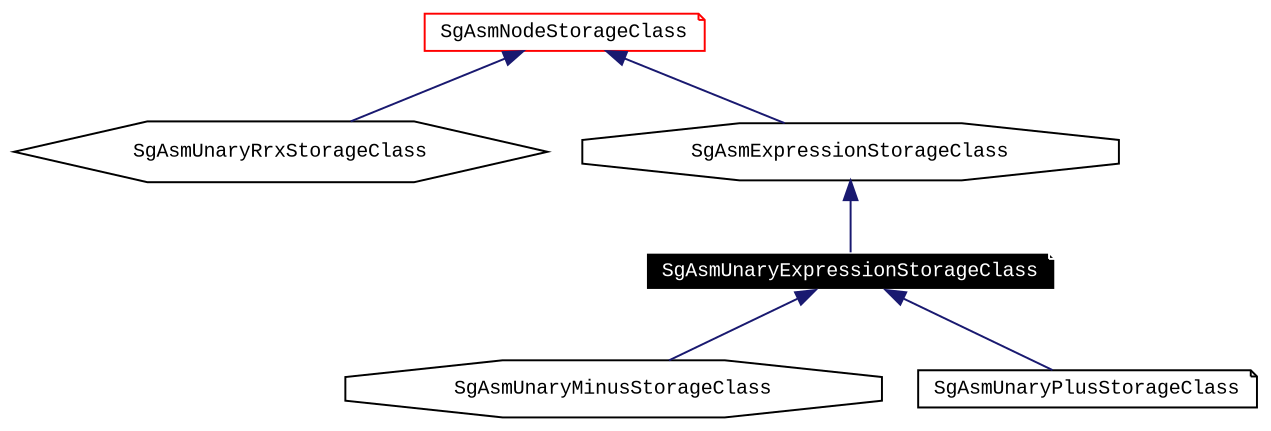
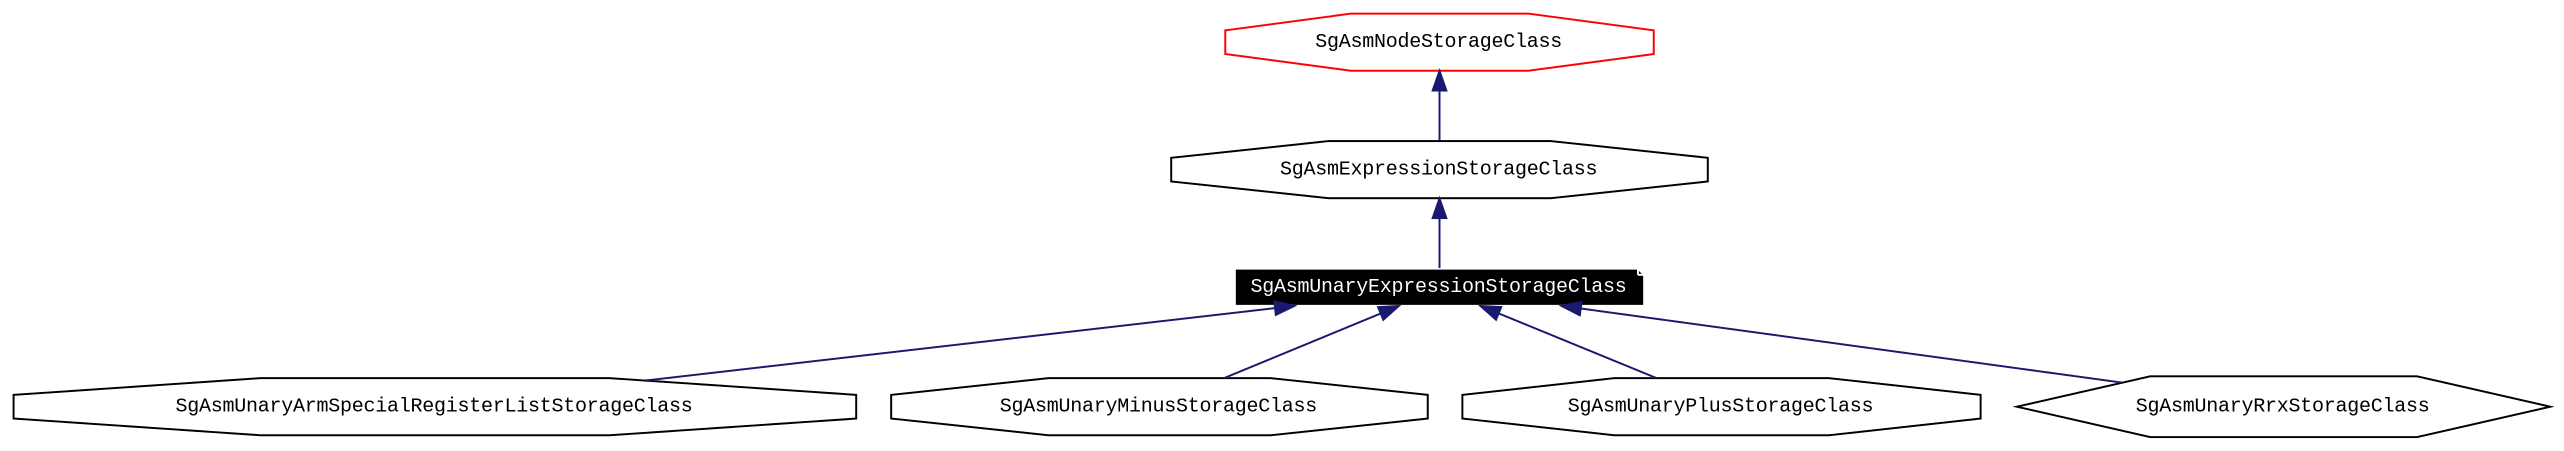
(565, 32) -> (1440, 42)
(428, 90) -> (1851, 346)
(1088, 389) -> (1722, 407)
none -> (435, 407)
